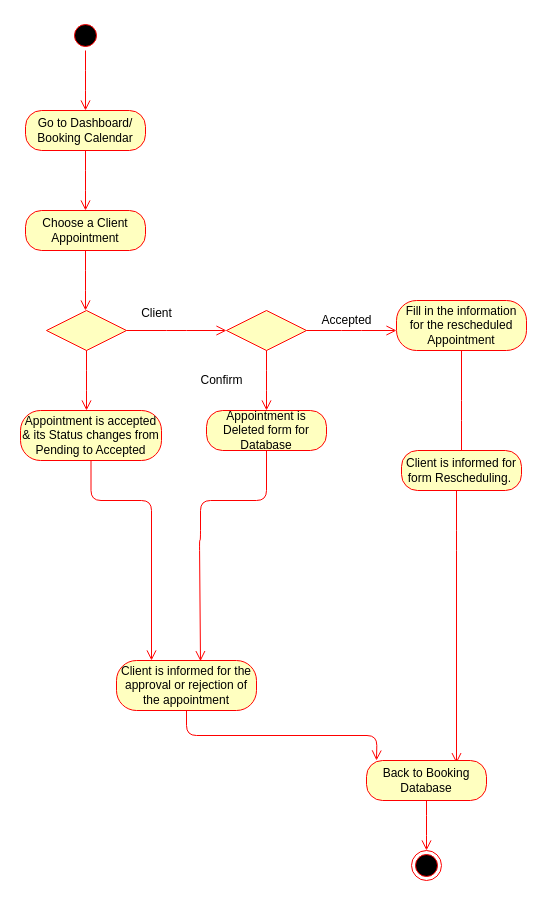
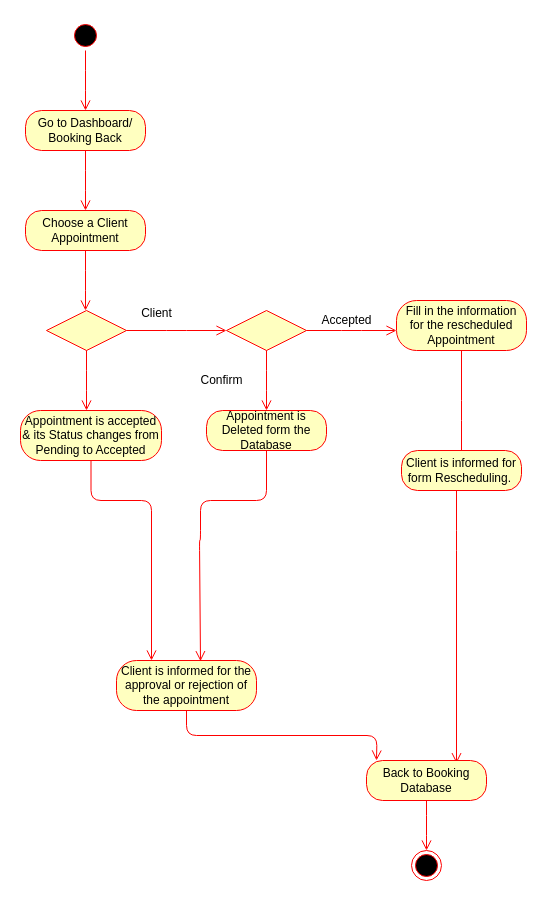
(86, 131) -> (86, 131)
(267, 431) -> (267, 431)
